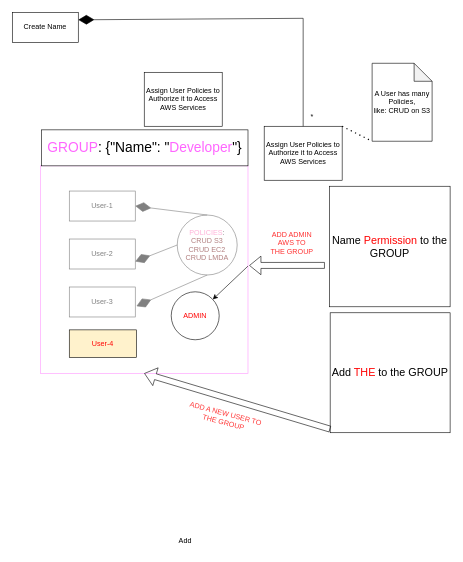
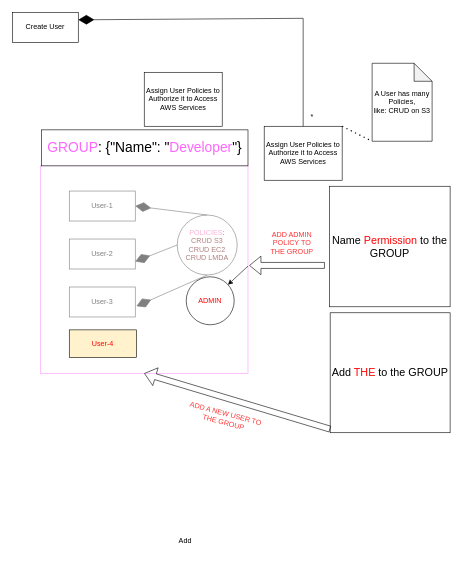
(45, 27) -> (45, 27)
(292, 243) -> (292, 243)
(195, 316) -> (210, 301)
